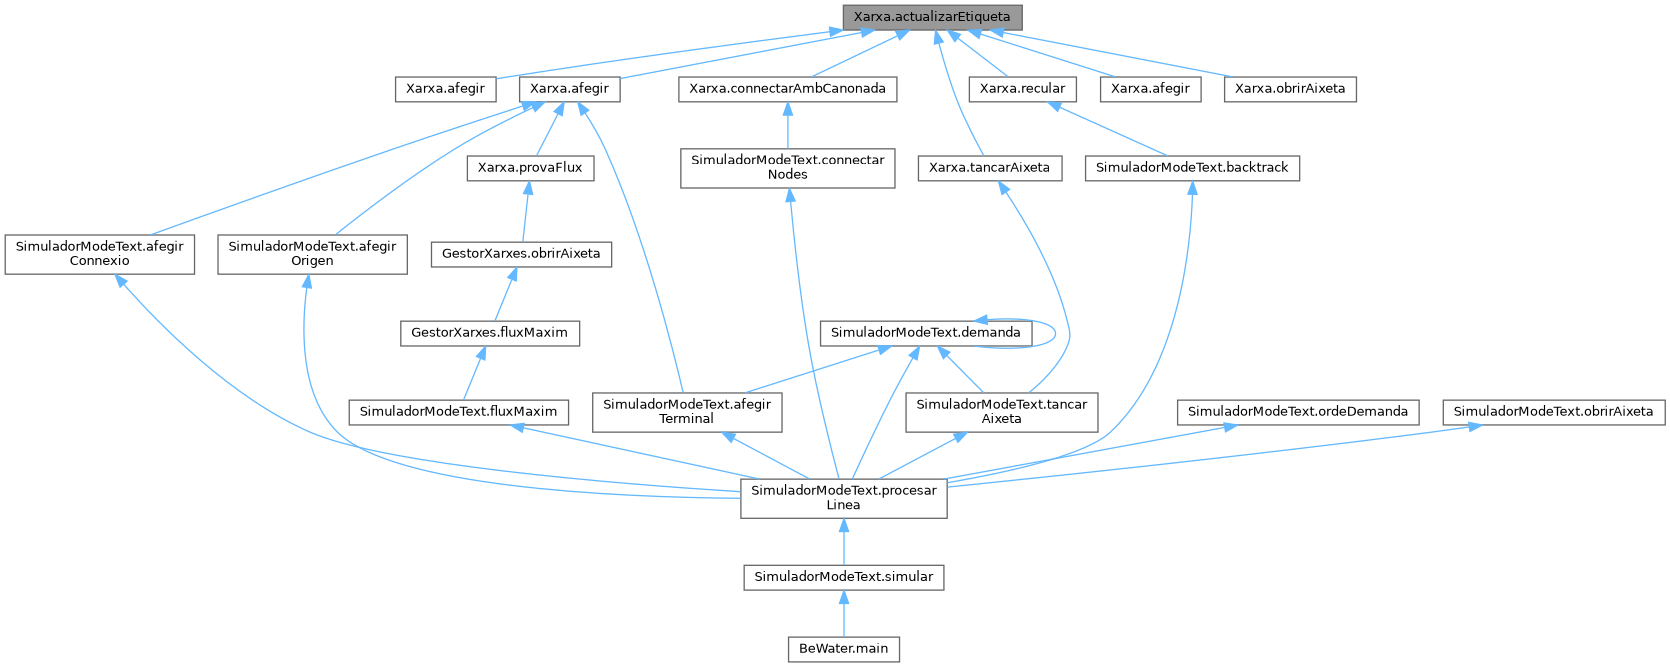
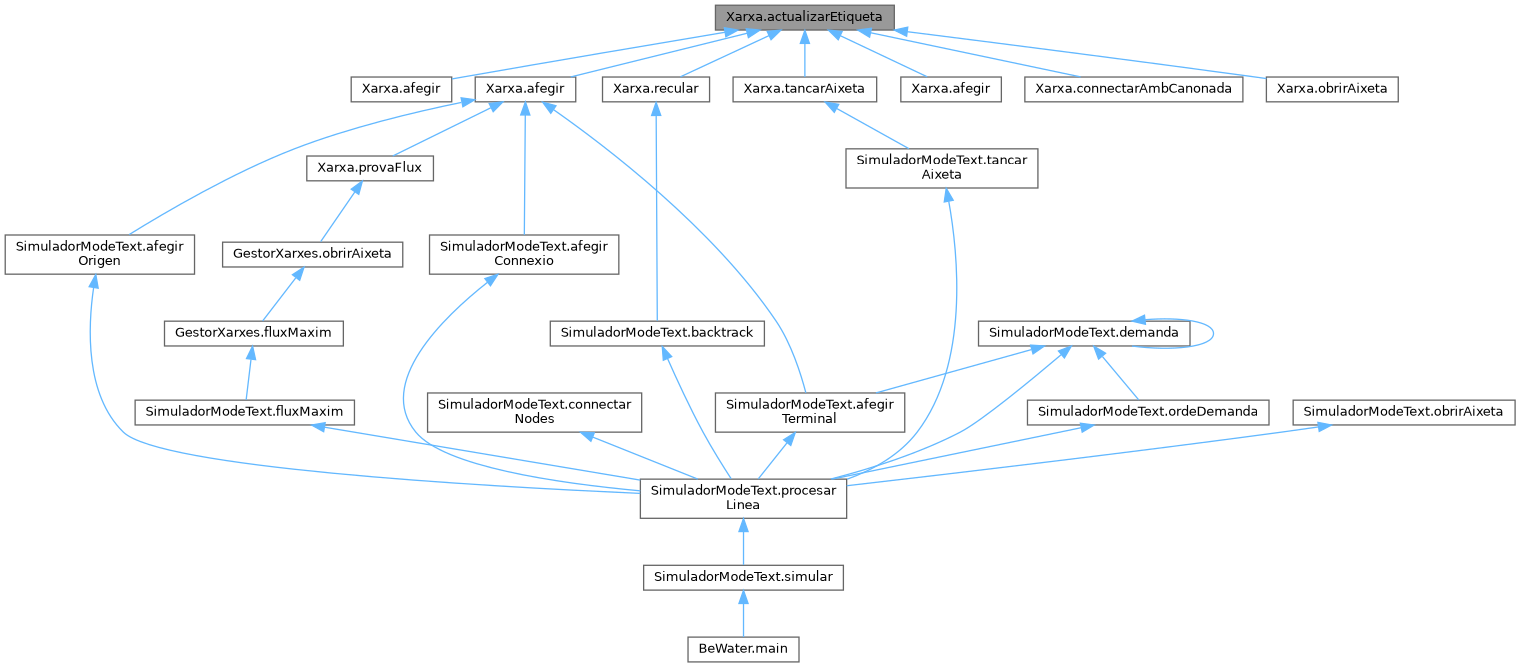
(788, 132) -> none
(965, 374) -> (1121, 378)
